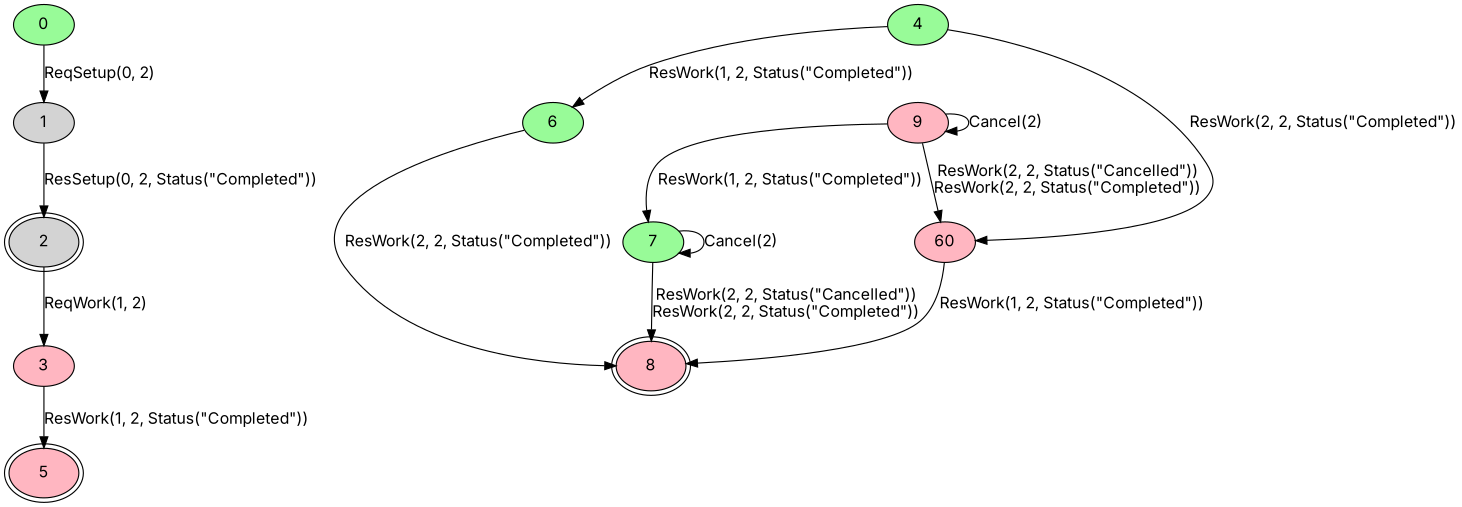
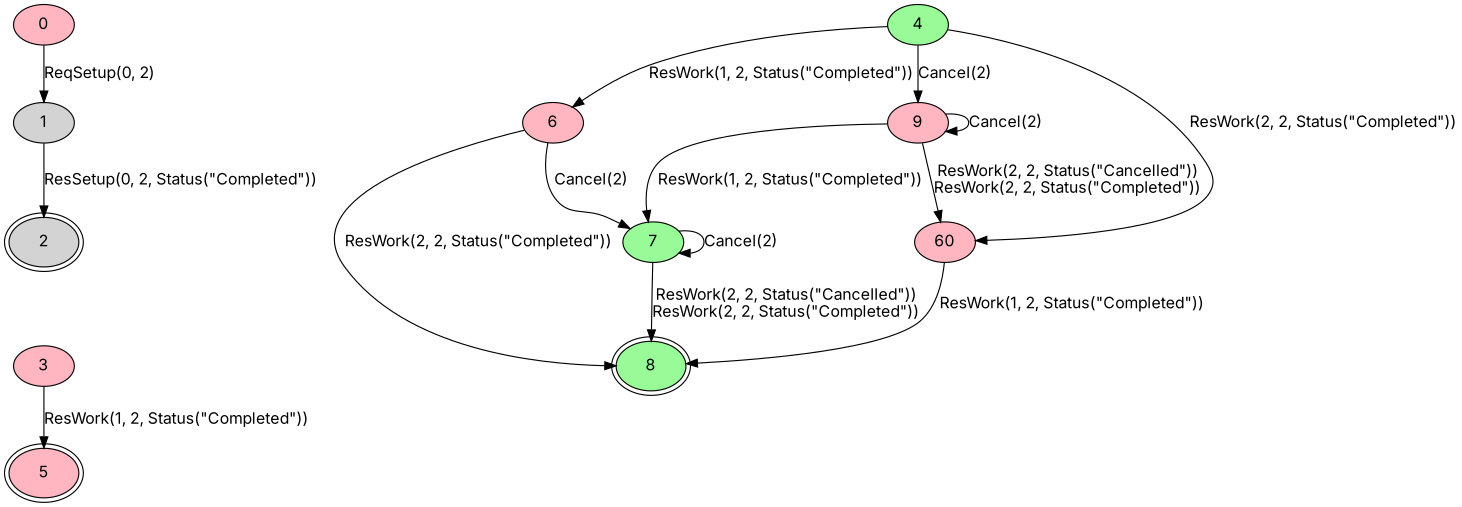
(44, 25) -> (44, 25)
none -> (918, 68)
(553, 123) -> (553, 123)
none -> (560, 203)
(44, 301) -> none
(651, 366) -> (651, 366)
